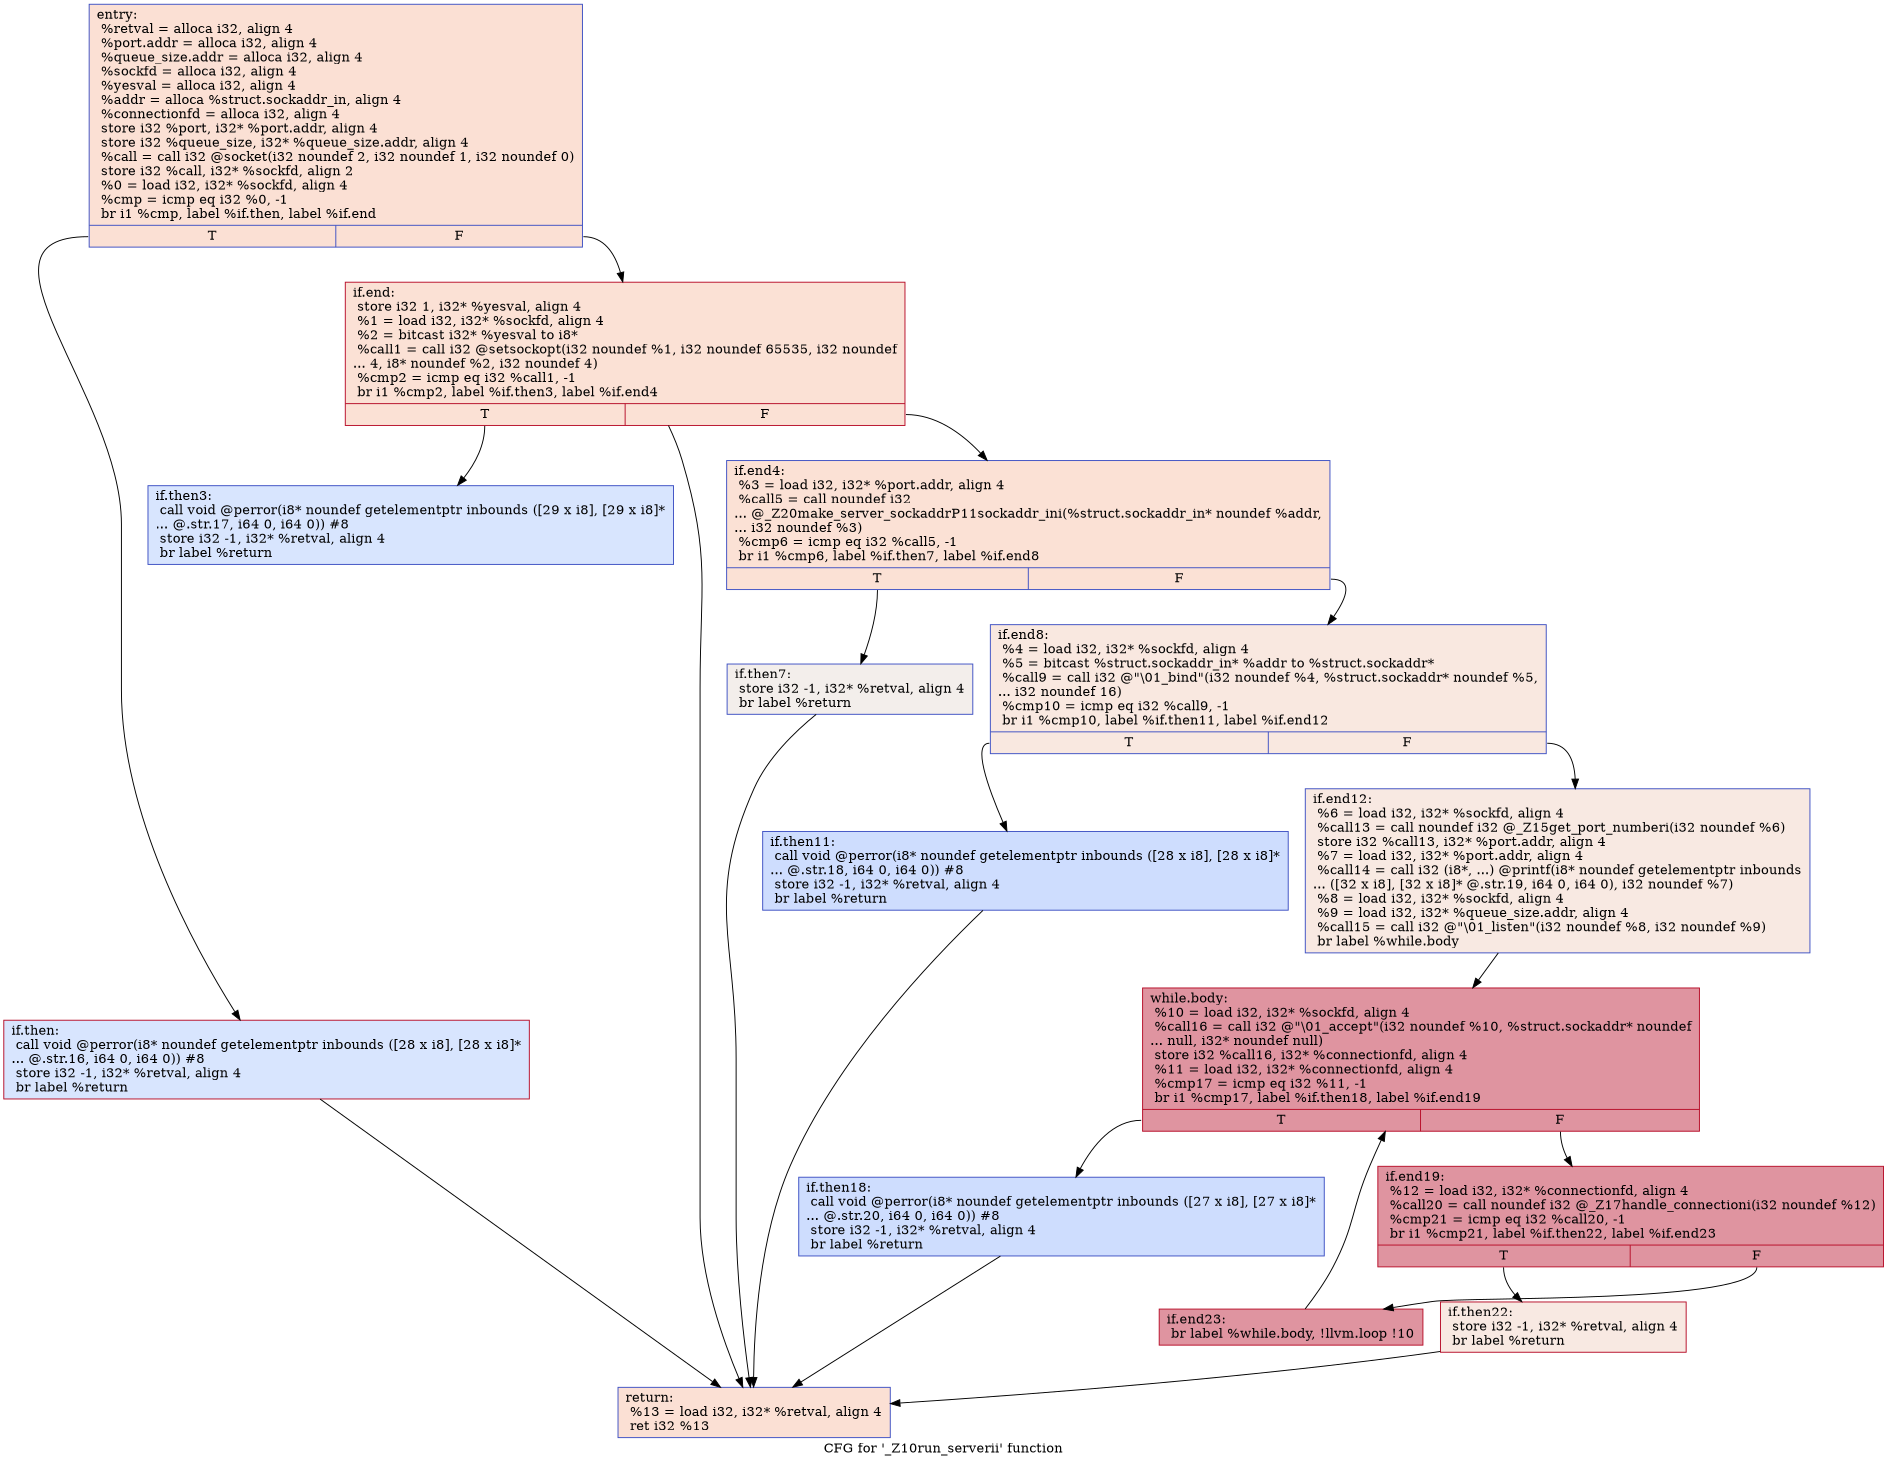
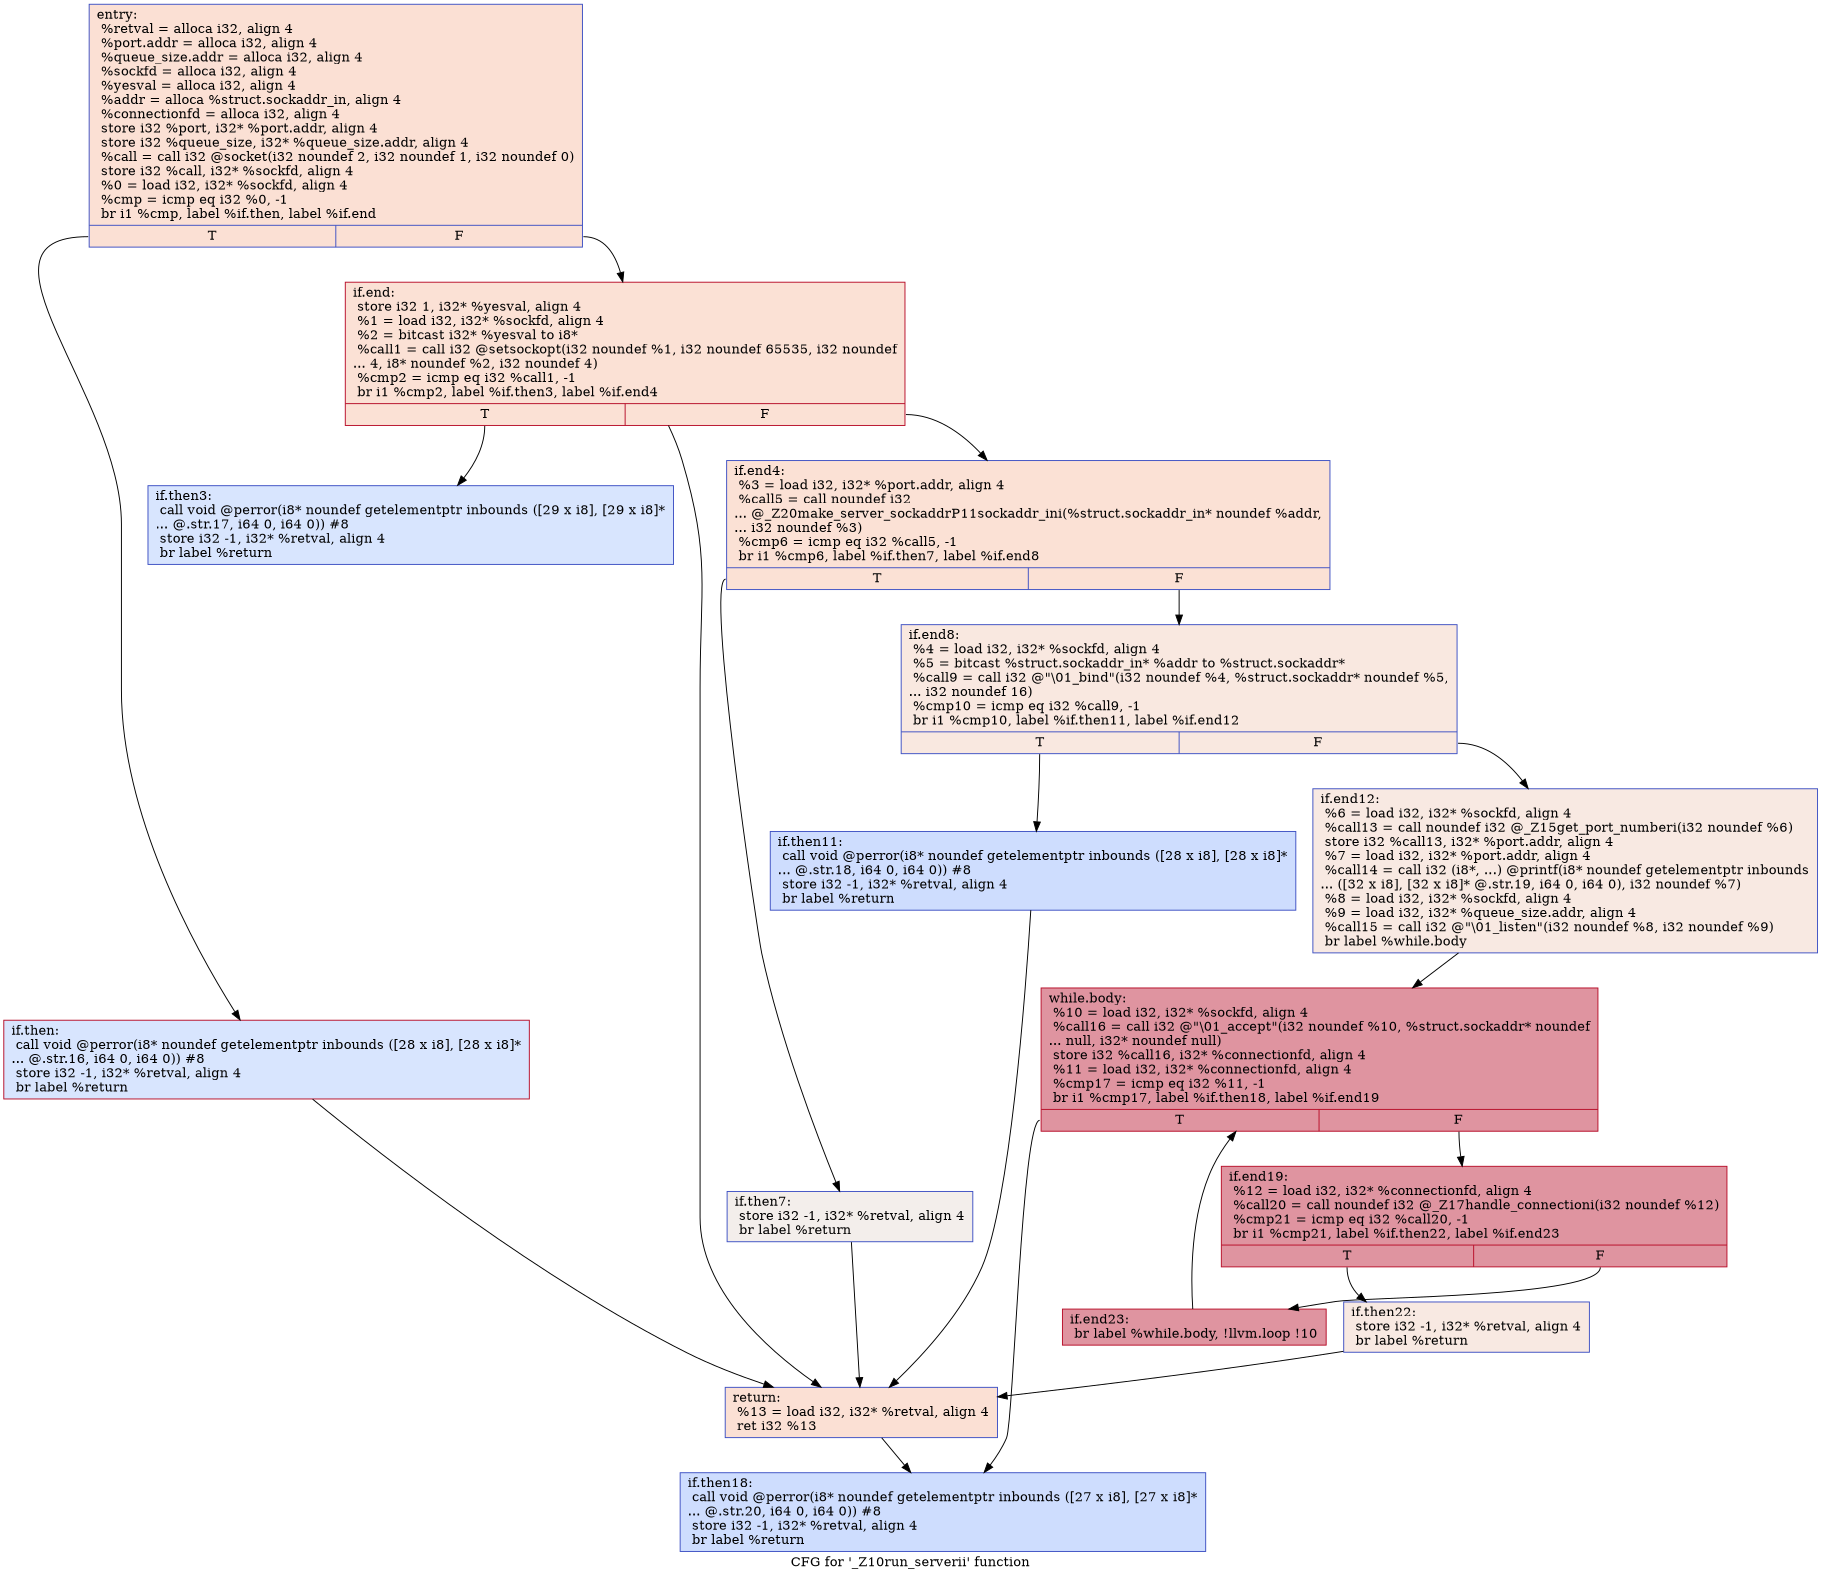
(225, 171) -> (225, 171)
(901, 1319) -> (893, 1451)
(1563, 1327) -> (1467, 1327)
